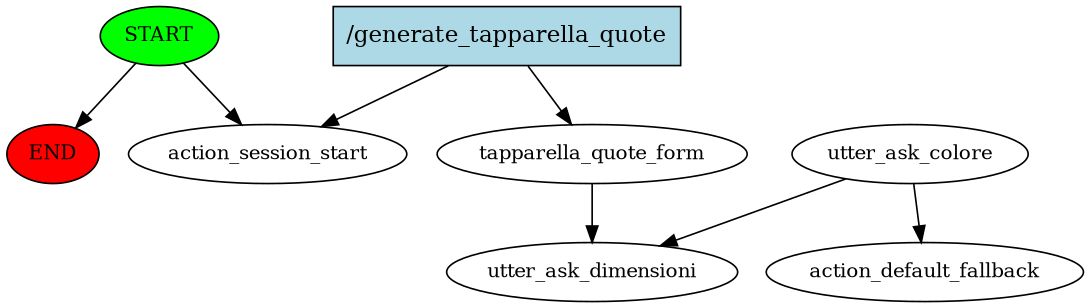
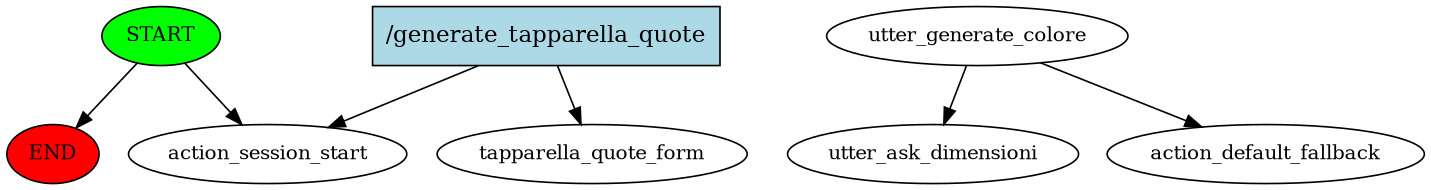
(910, 154) -> (977, 36)
(592, 205) -> none
